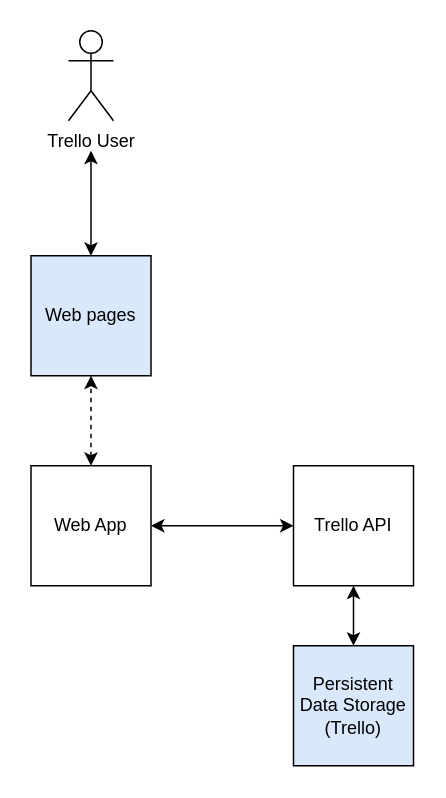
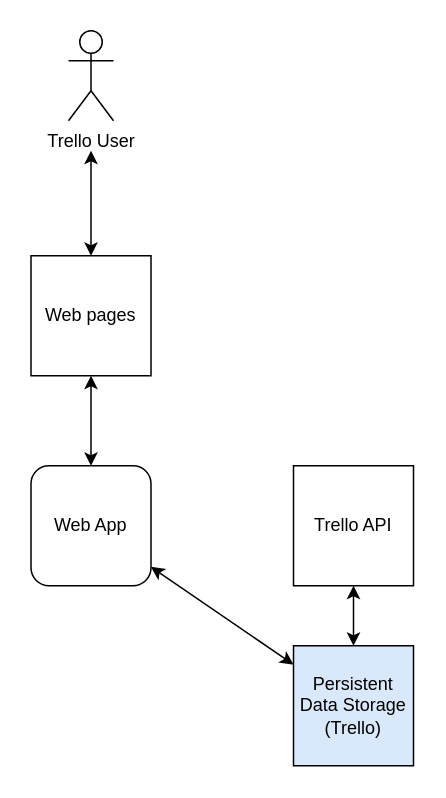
(91, 316) -> (91, 316)
(91, 420) -> (91, 420)
(91, 526) -> (91, 526)
(221, 526) -> (222, 615)
